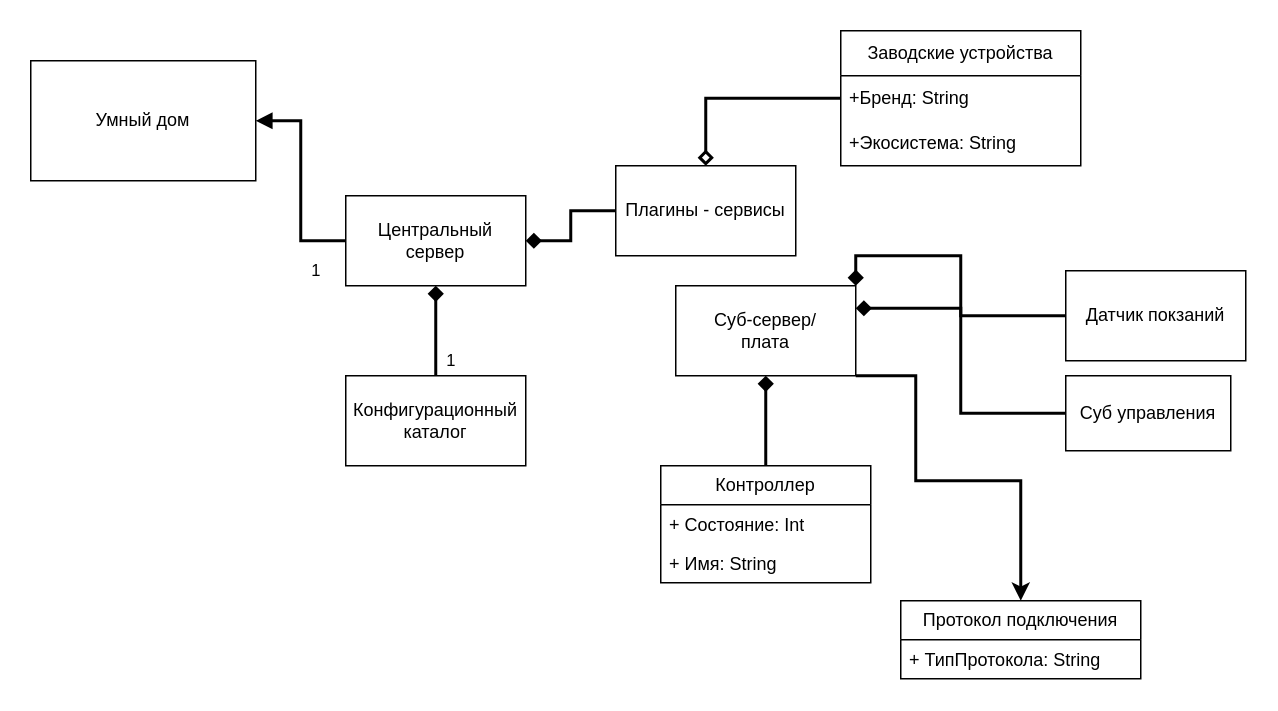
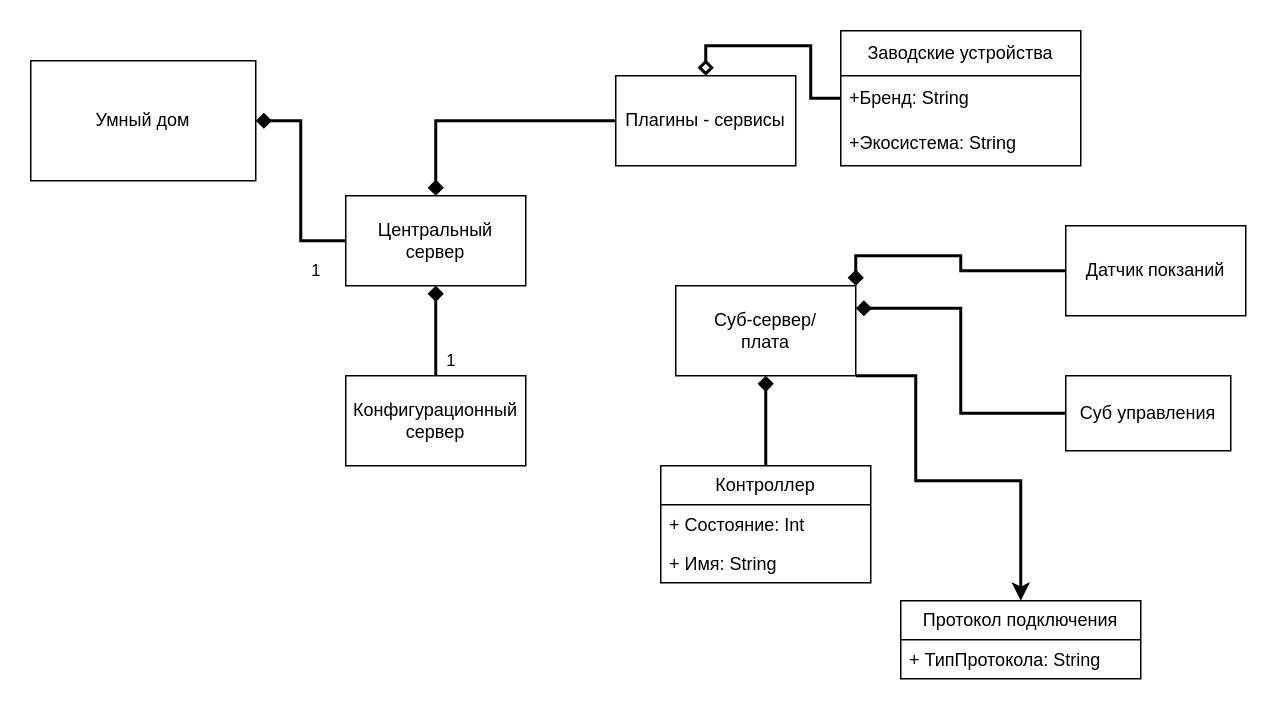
(273, 121) -> (272, 121)
(706, 211) -> (706, 121)
(1156, 316) -> (1156, 271)
(436, 421) -> (436, 421)
